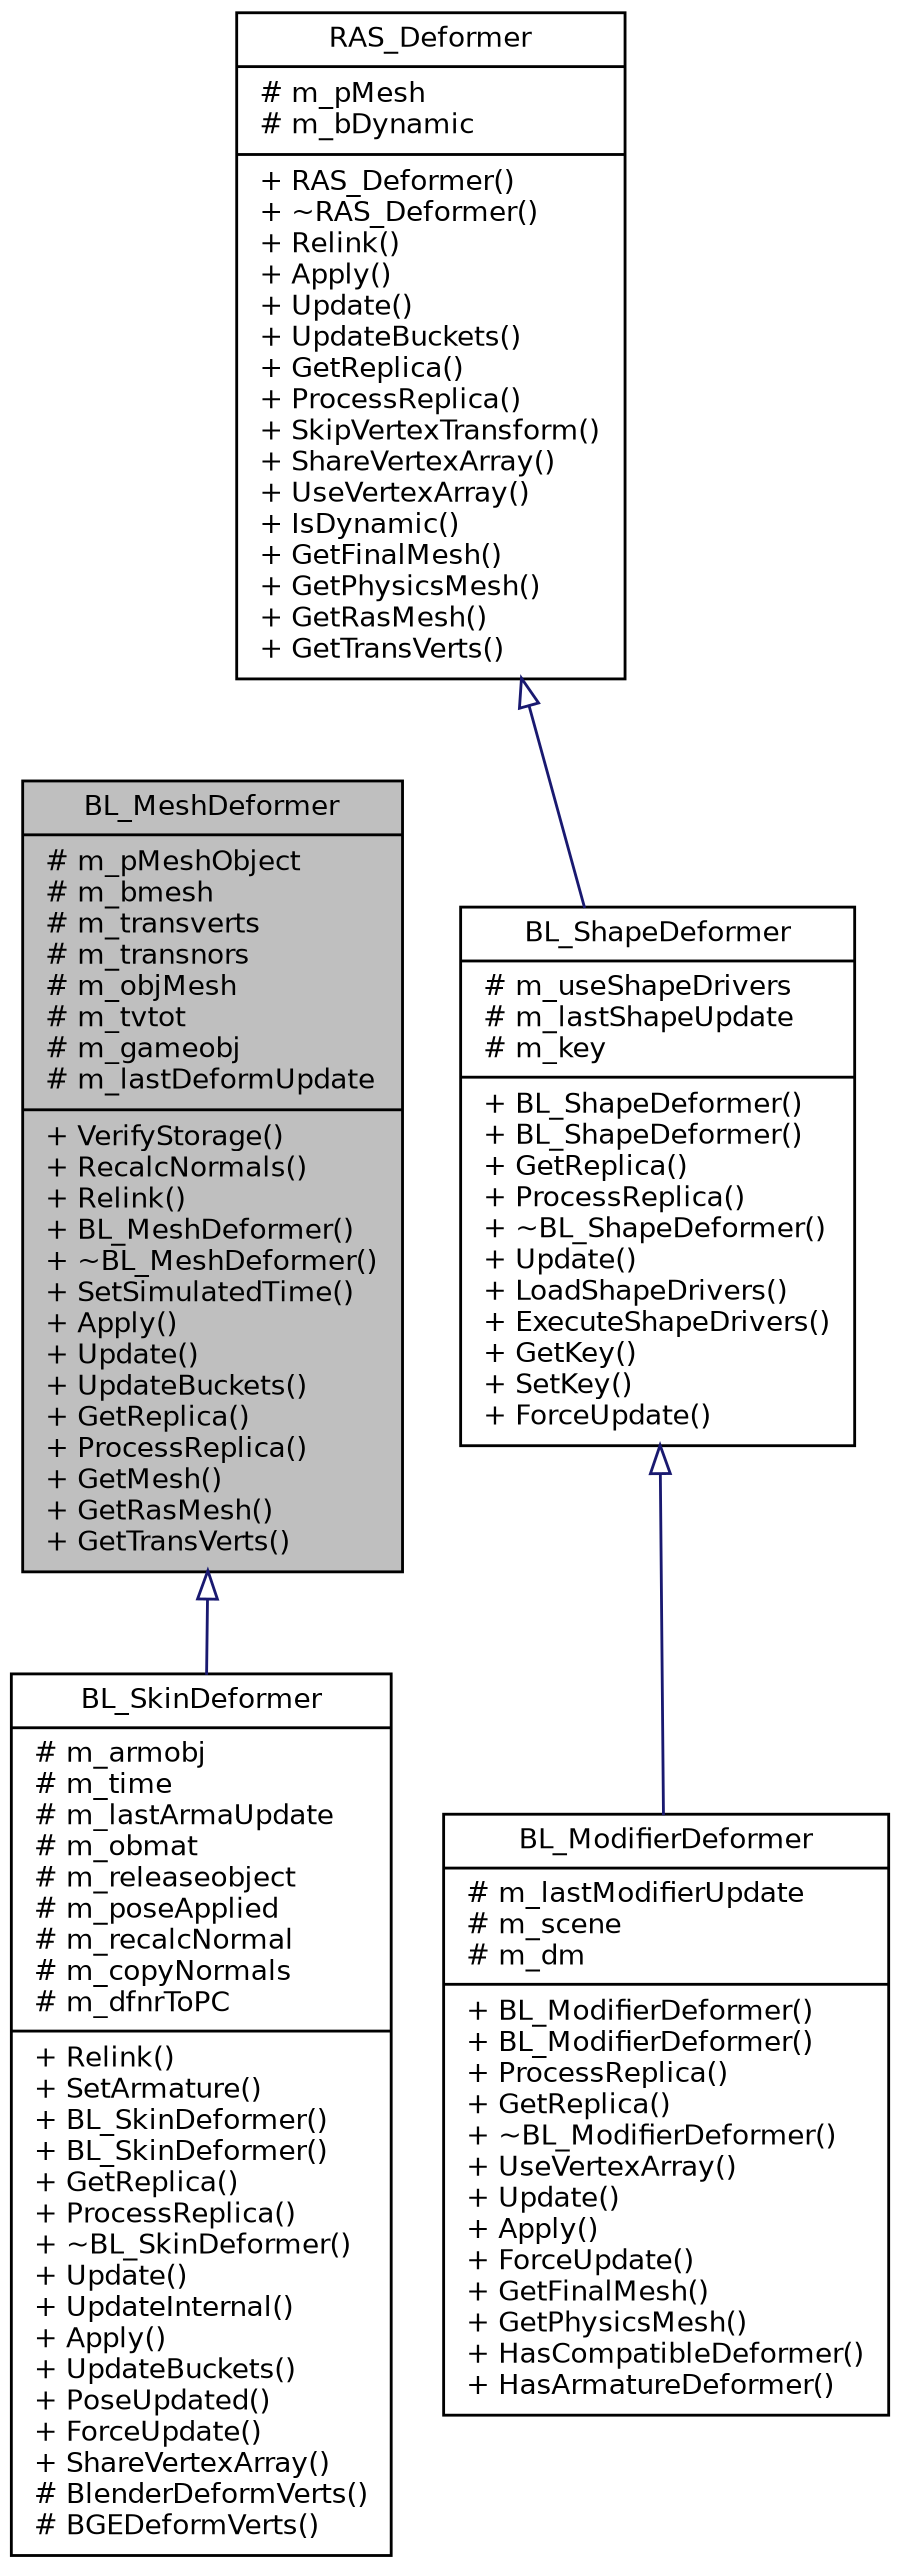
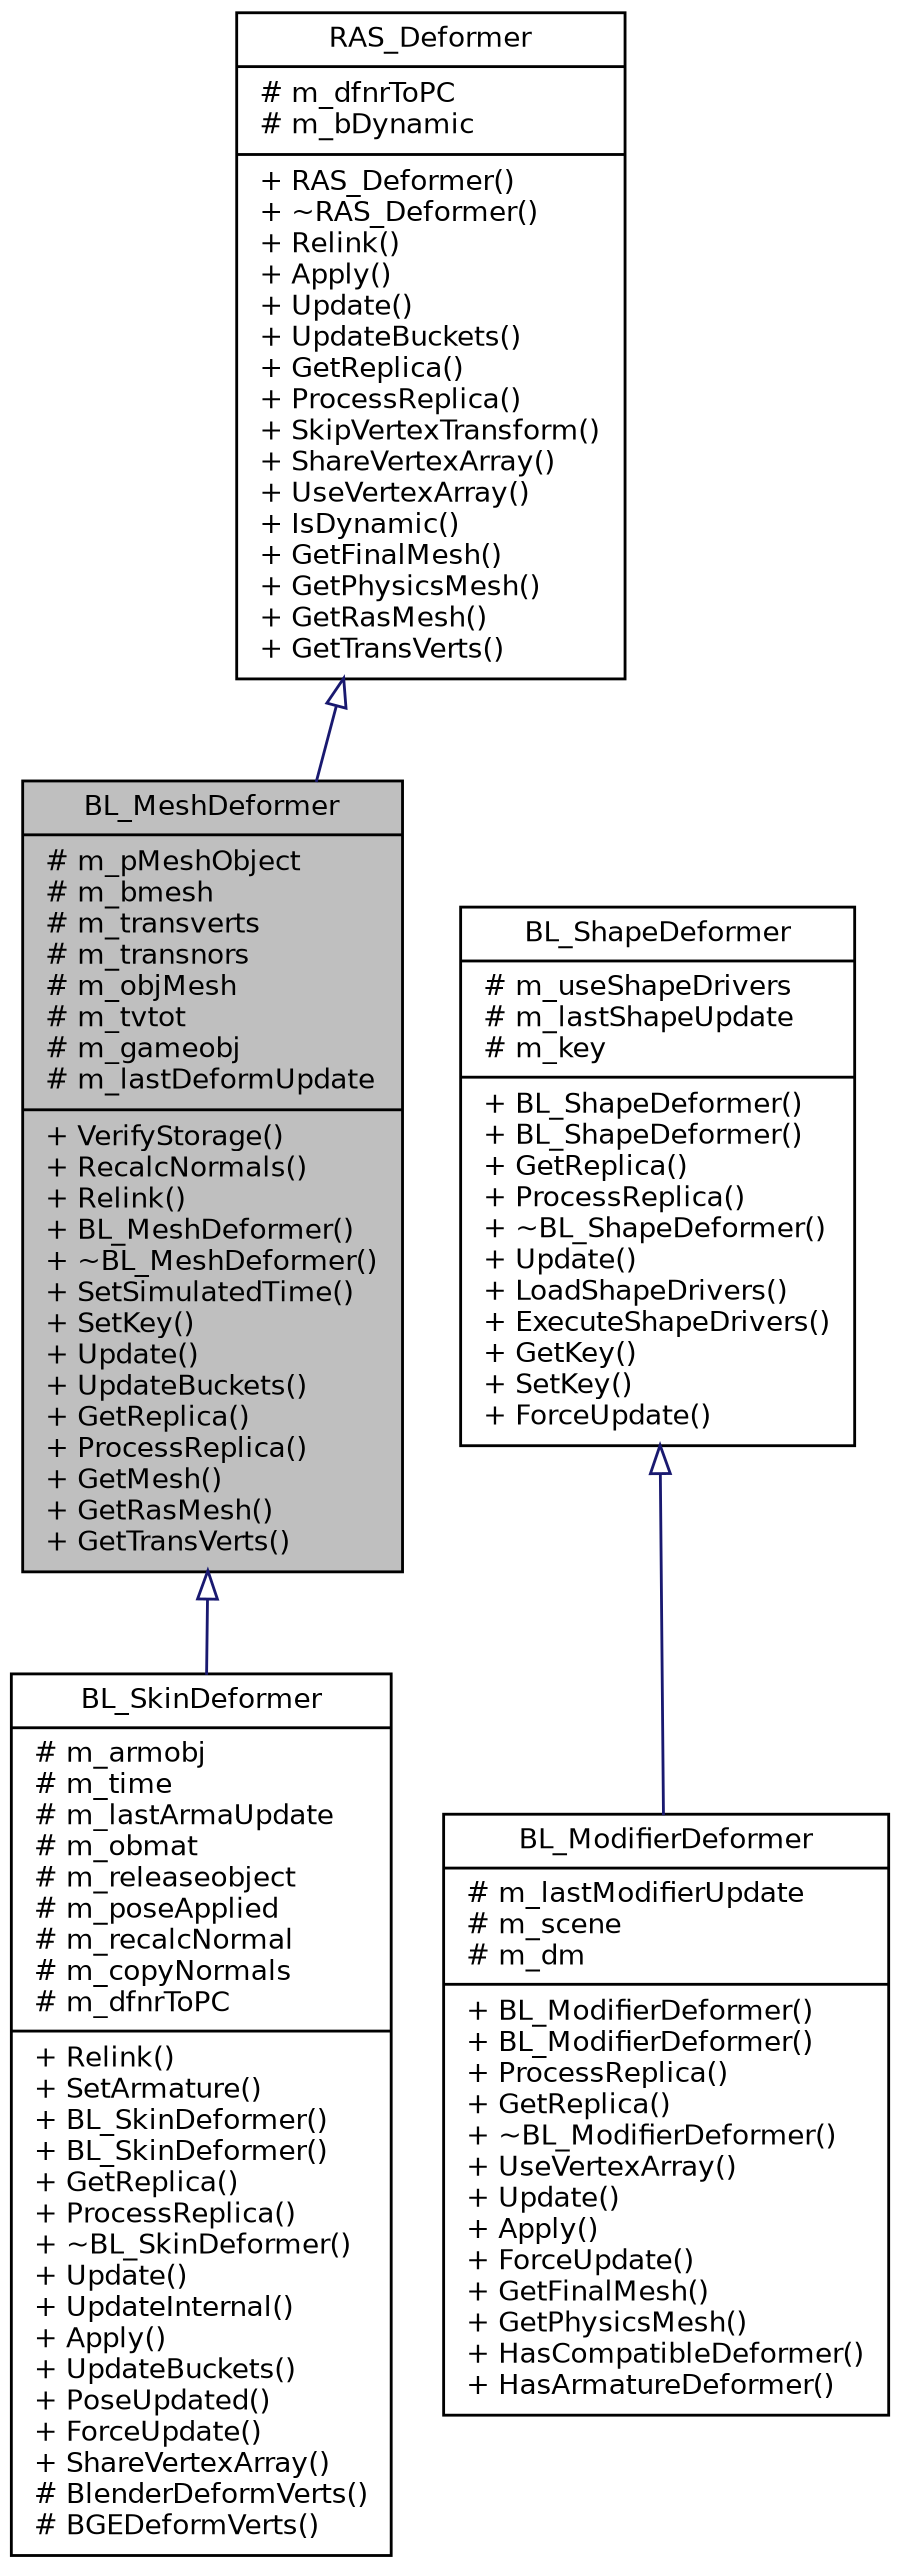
(343, 94) -> (359, 94)
(557, 807) -> (326, 744)
(112, 1324) -> (120, 1324)
